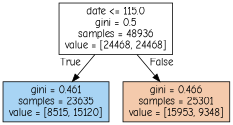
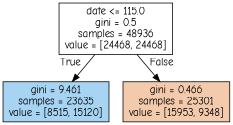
(56, 102) -> (56, 102)
